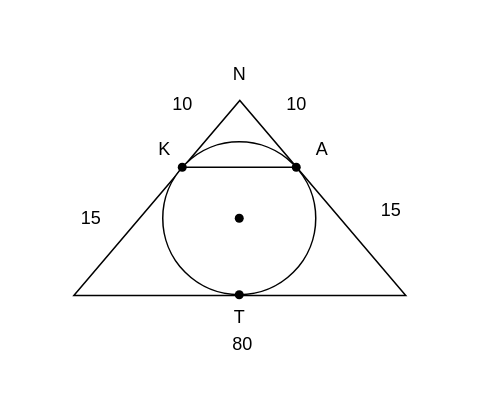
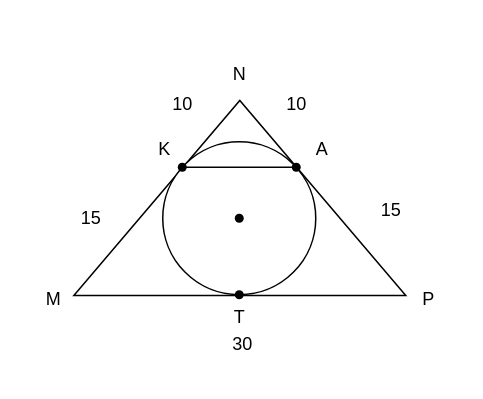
none -> (53, 299)
none -> (428, 299)
(243, 344) -> (243, 344)
